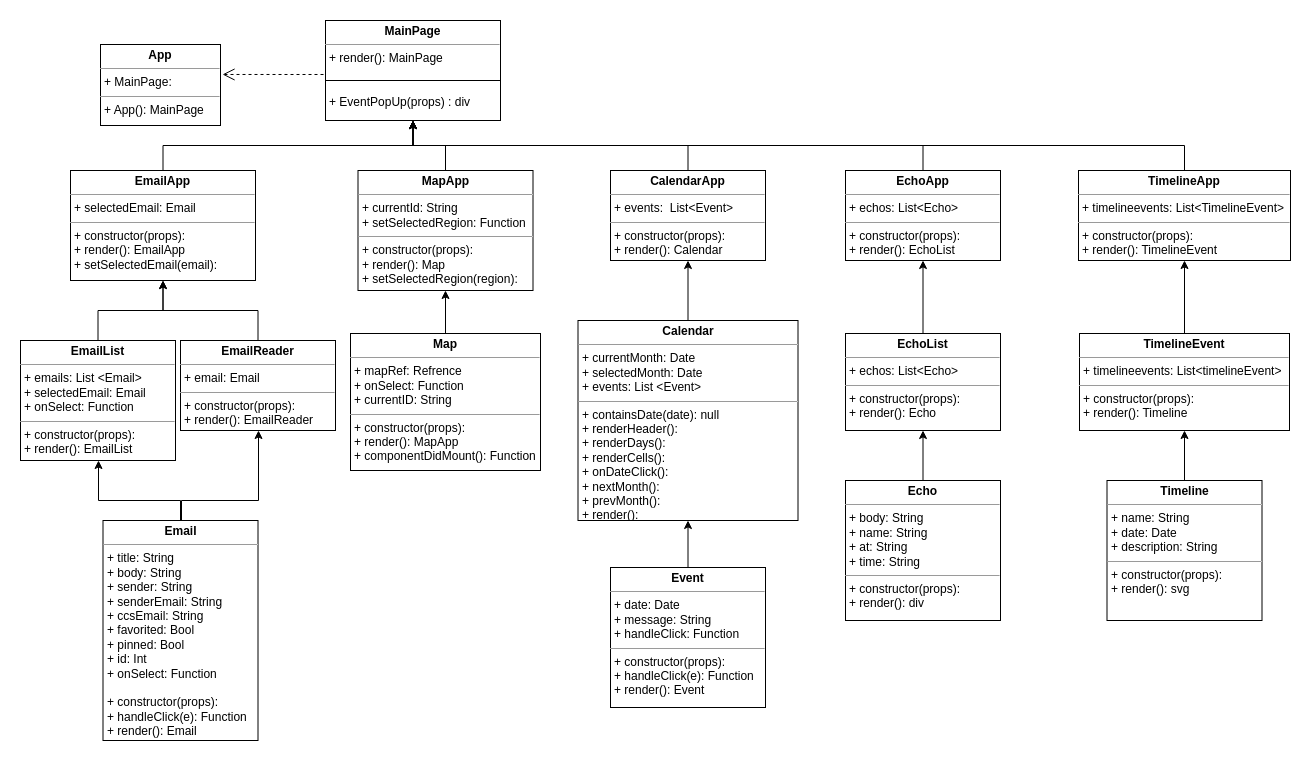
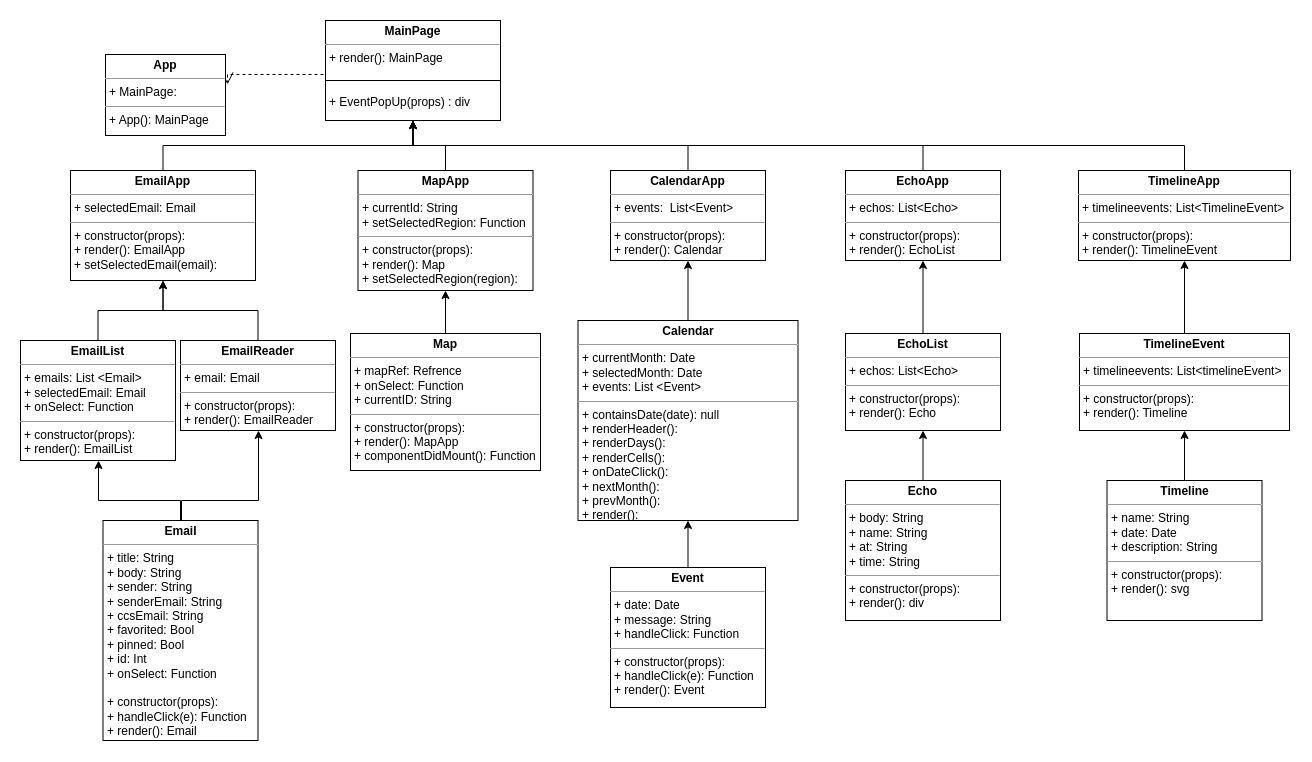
(161, 85) -> (166, 95)
